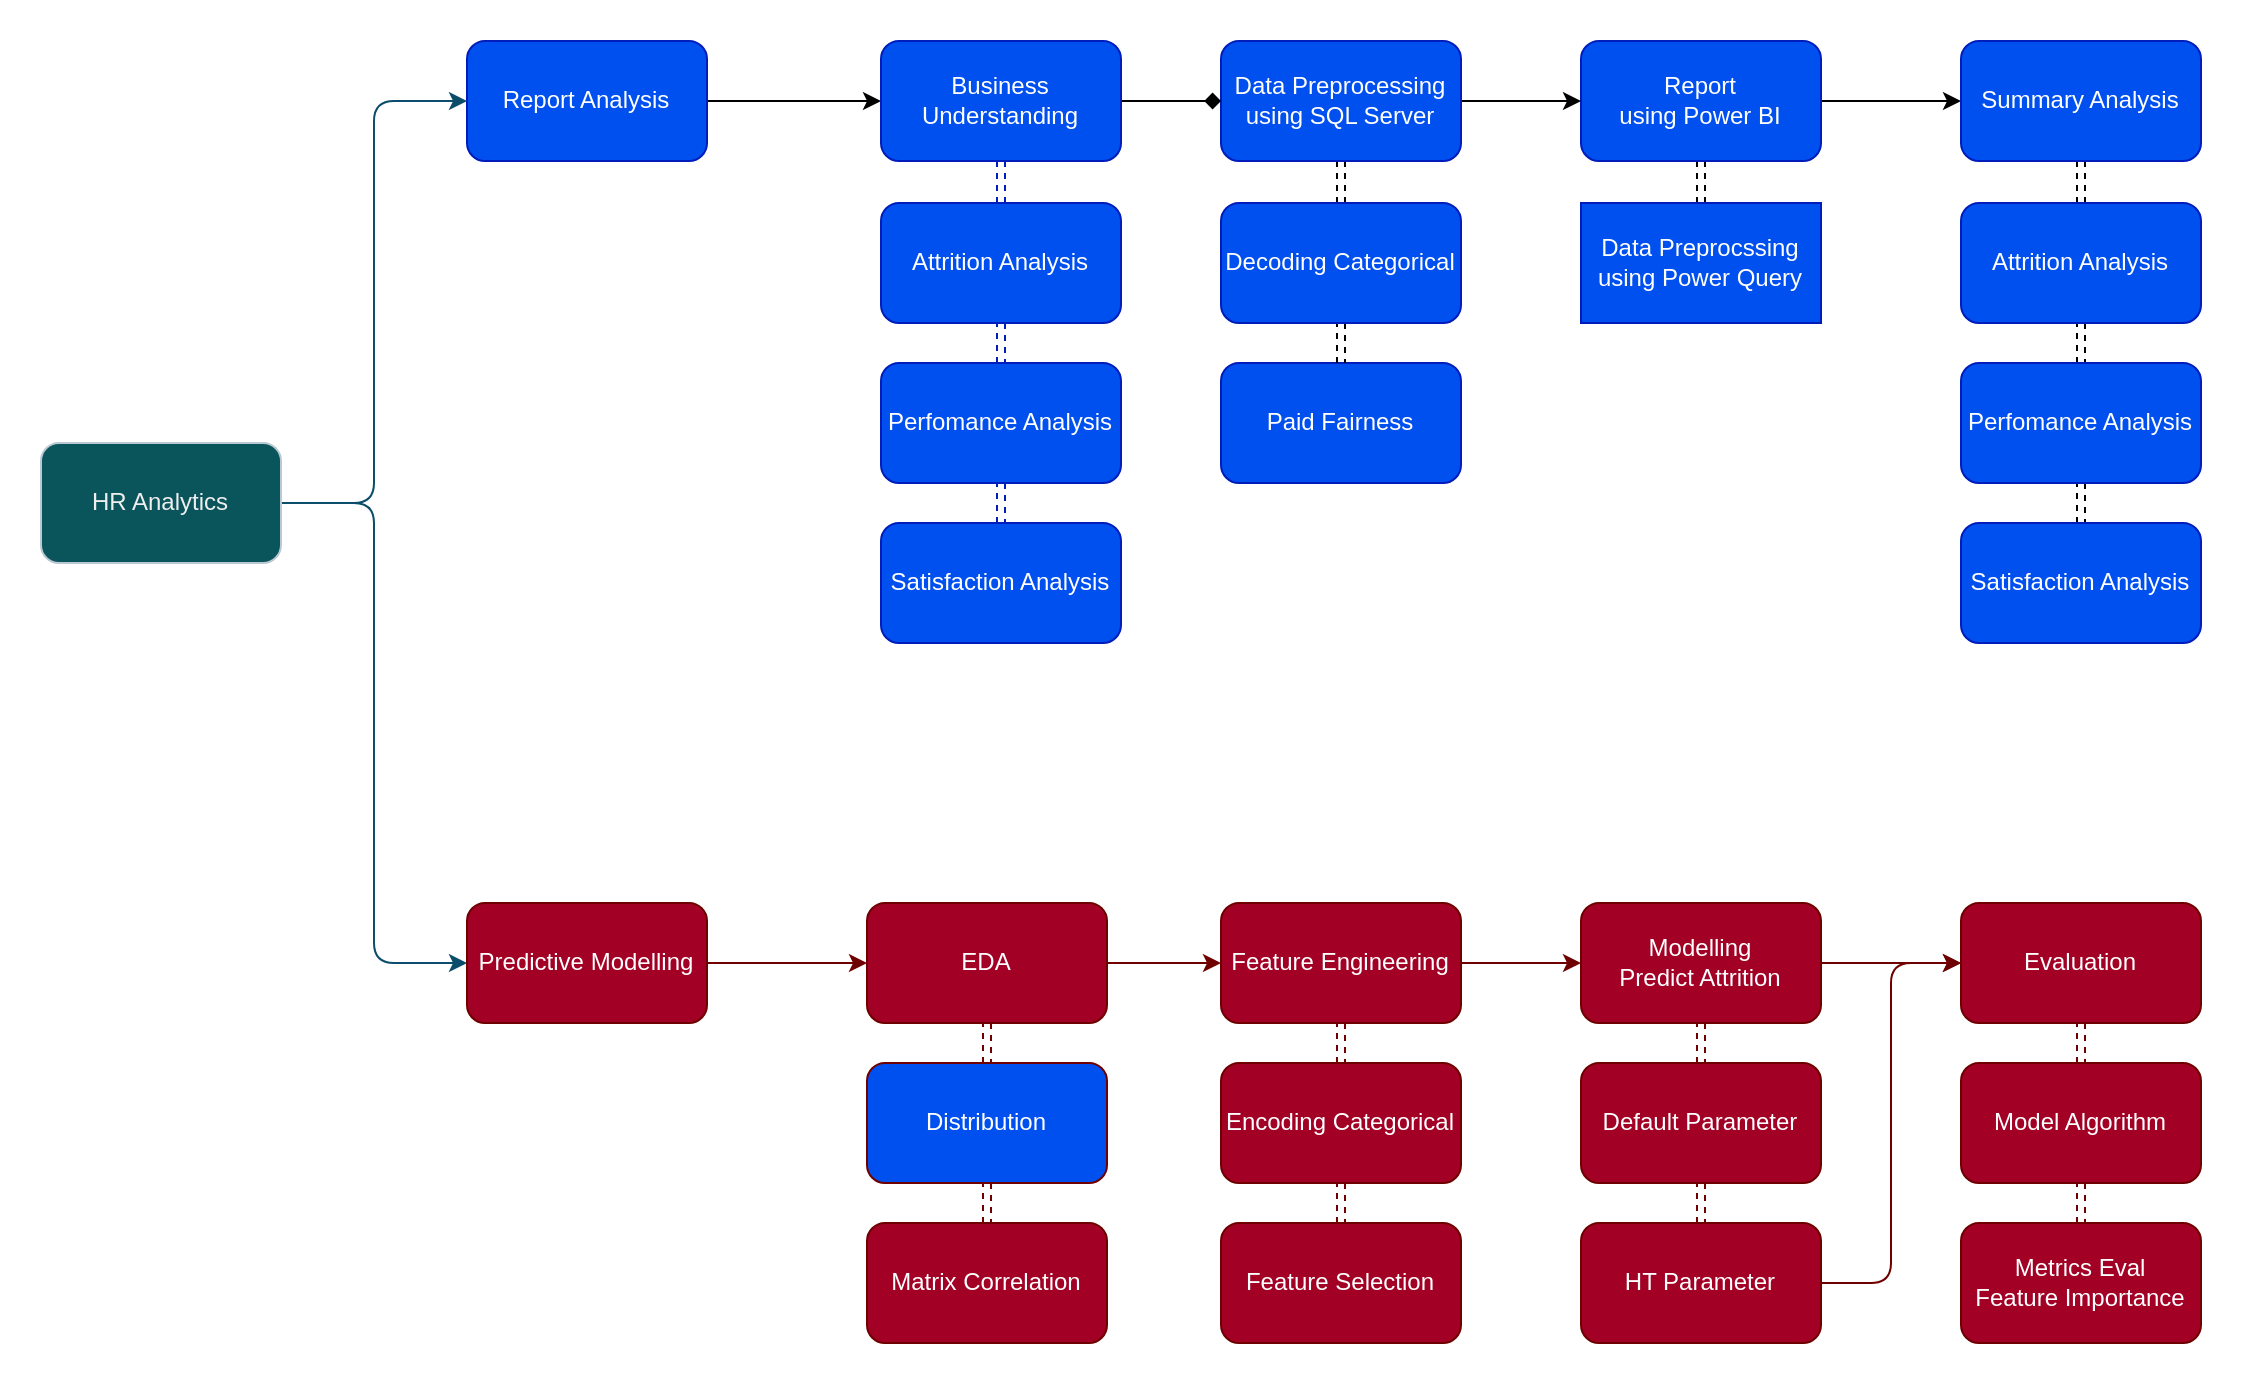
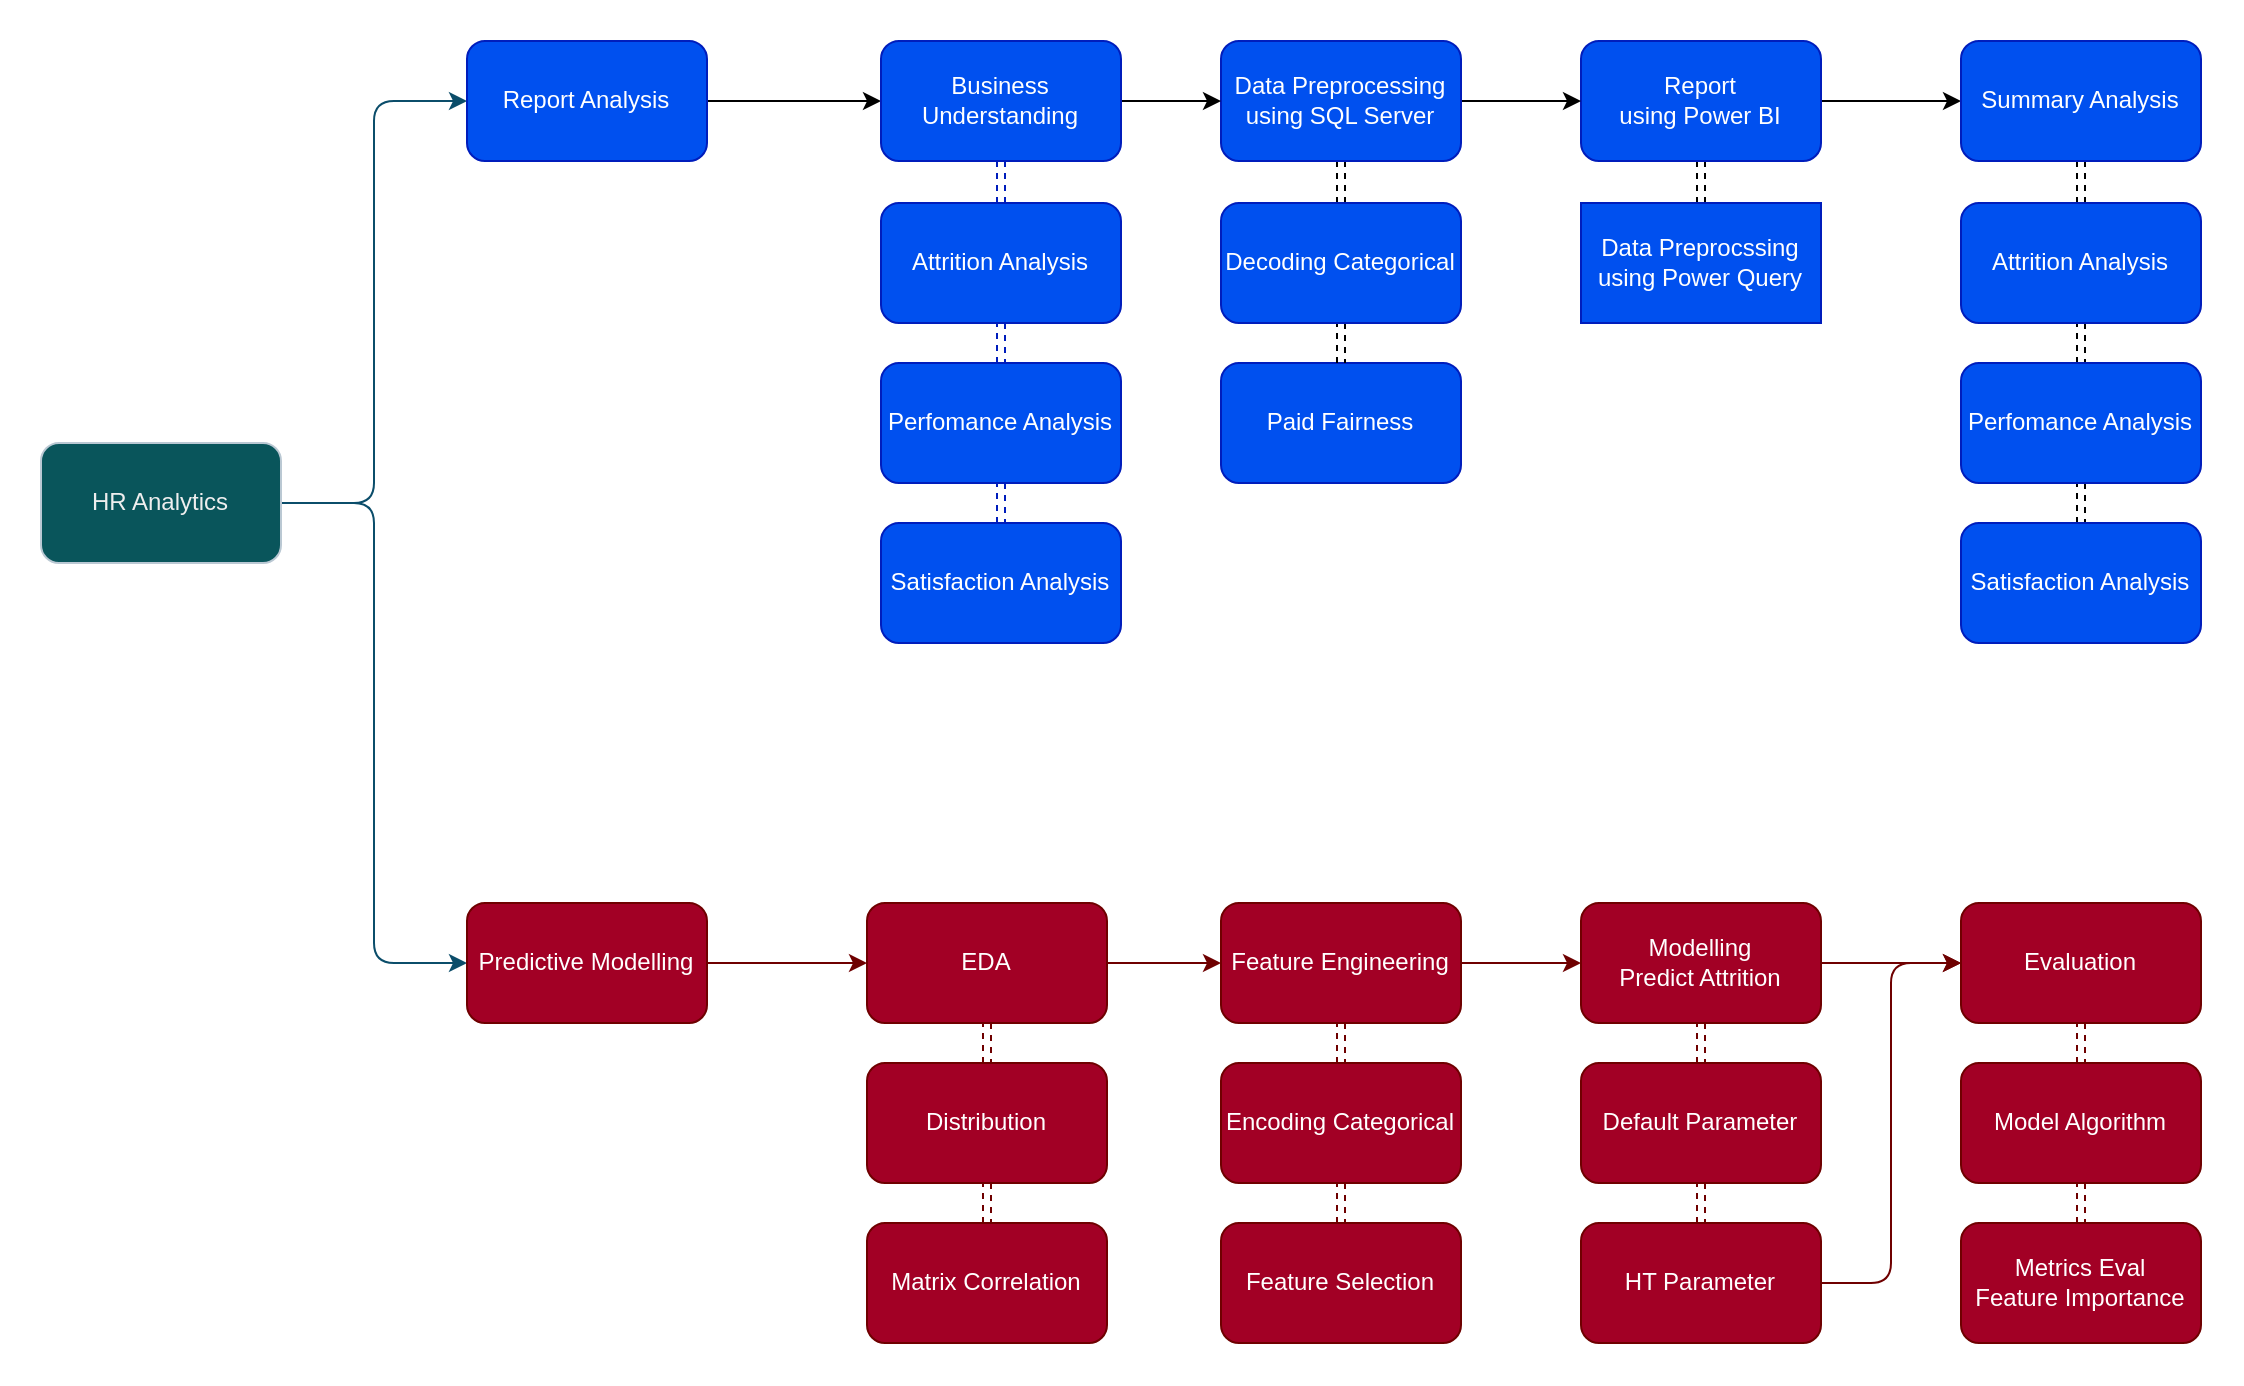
(1204, 101) -> (1205, 101)
(987, 1123) -> (987, 1123)
